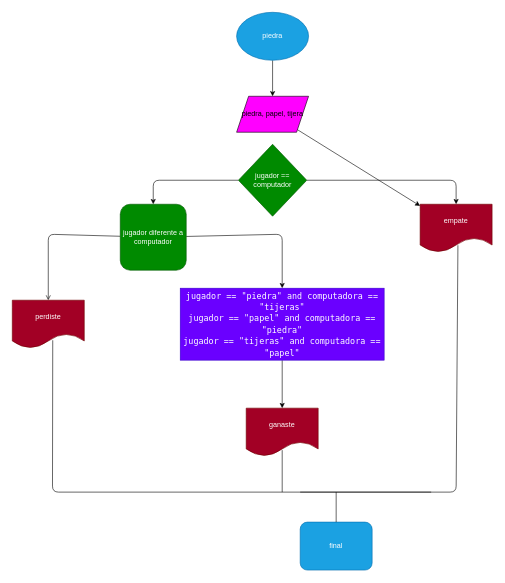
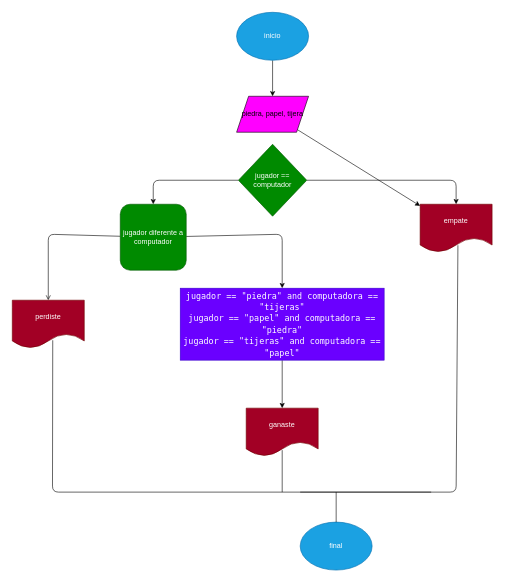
(273, 36) -> (273, 36)
(336, 546) -> (336, 546)
